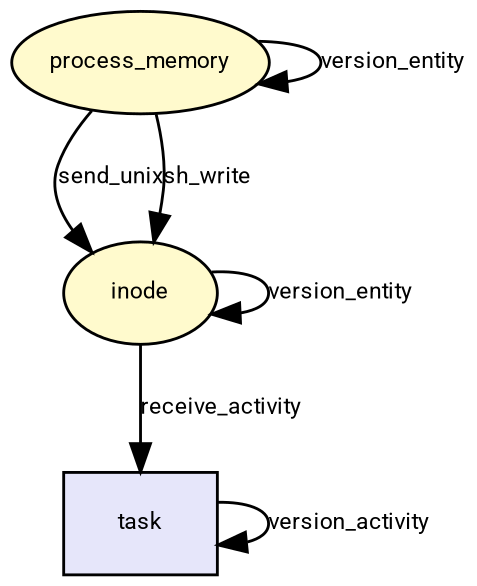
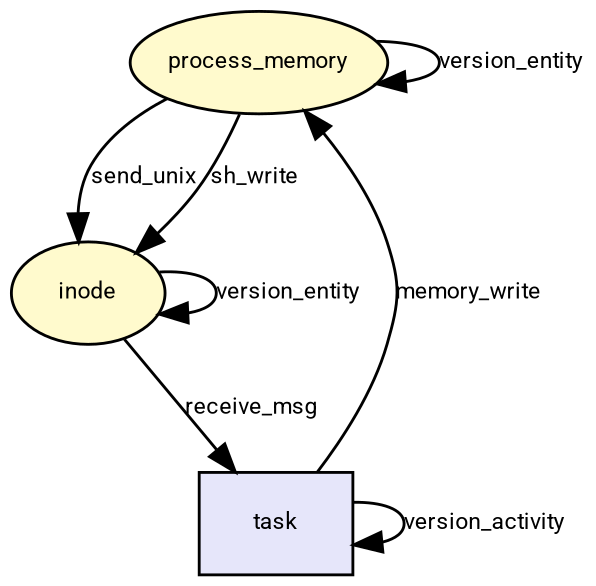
none -> (396, 303)
(222, 408) -> (252, 408)
